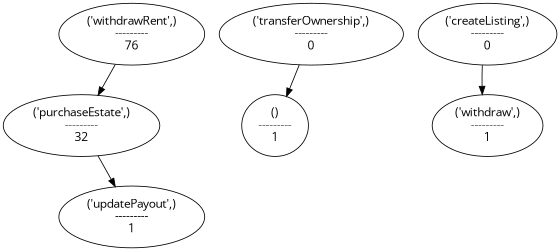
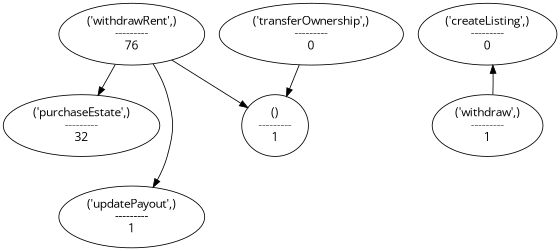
(482, 76) -> (493, 84)
none -> (206, 82)
(105, 168) -> (172, 121)
